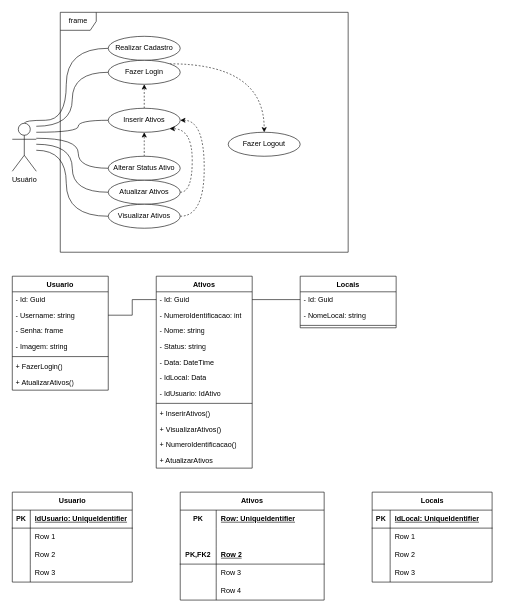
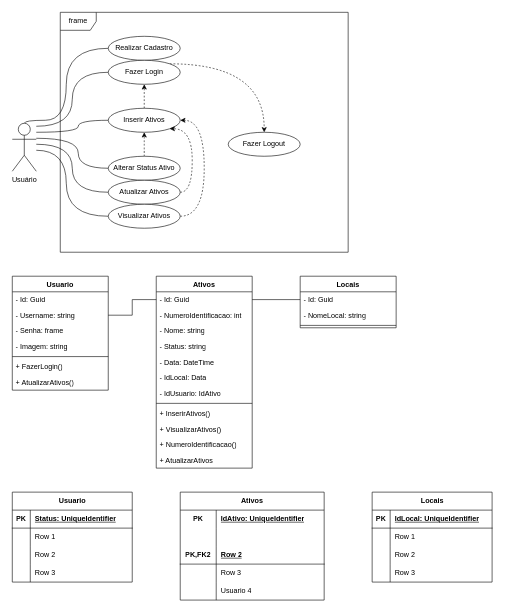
(84, 519) -> (79, 519)
(259, 519) -> (266, 519)
(230, 591) -> (237, 591)
